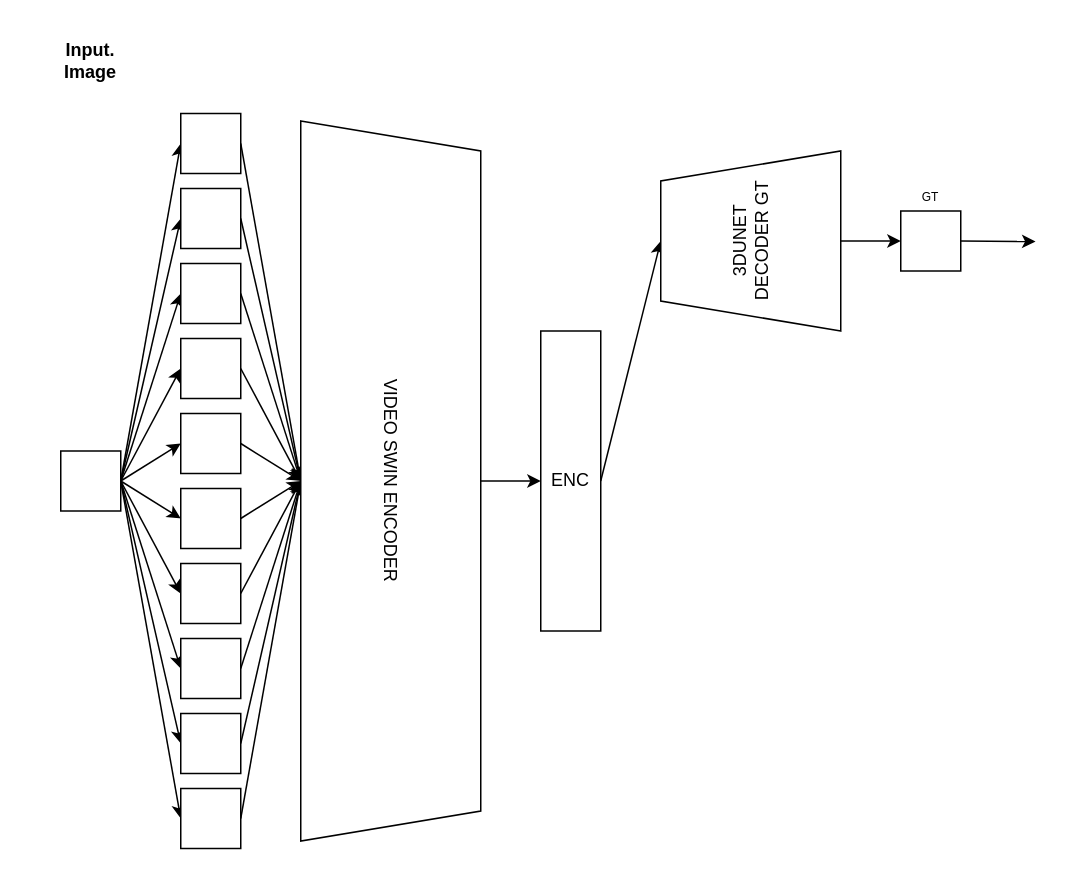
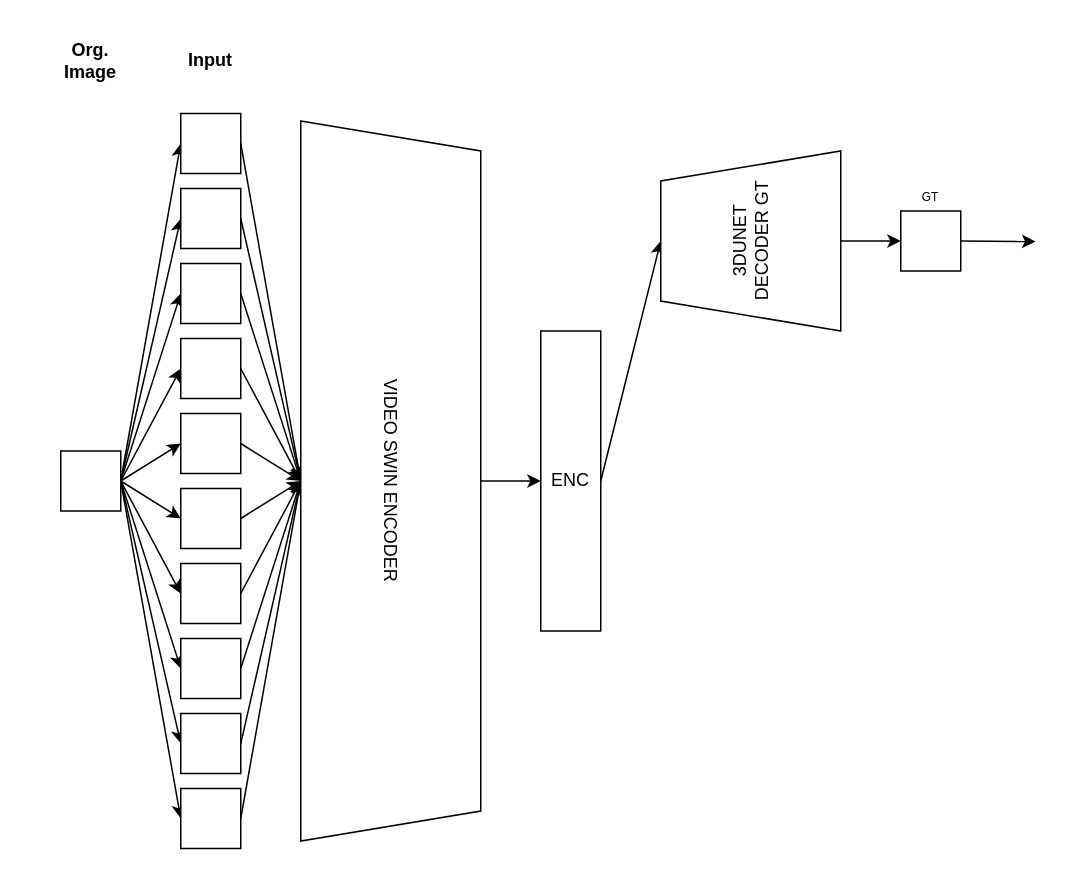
(91, 61) -> (91, 61)
none -> (211, 61)
